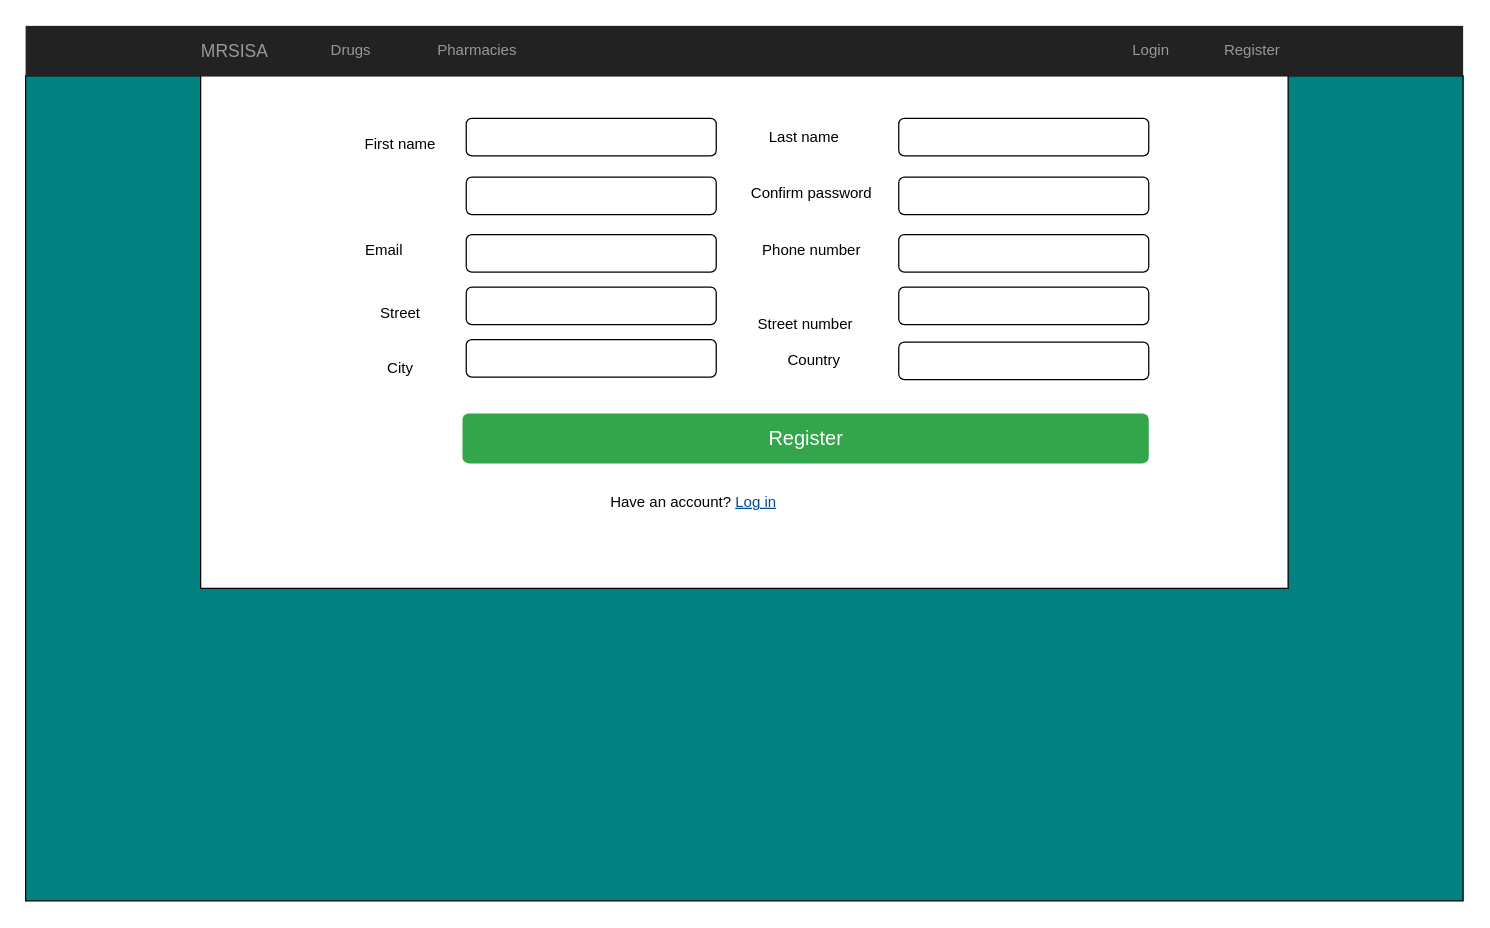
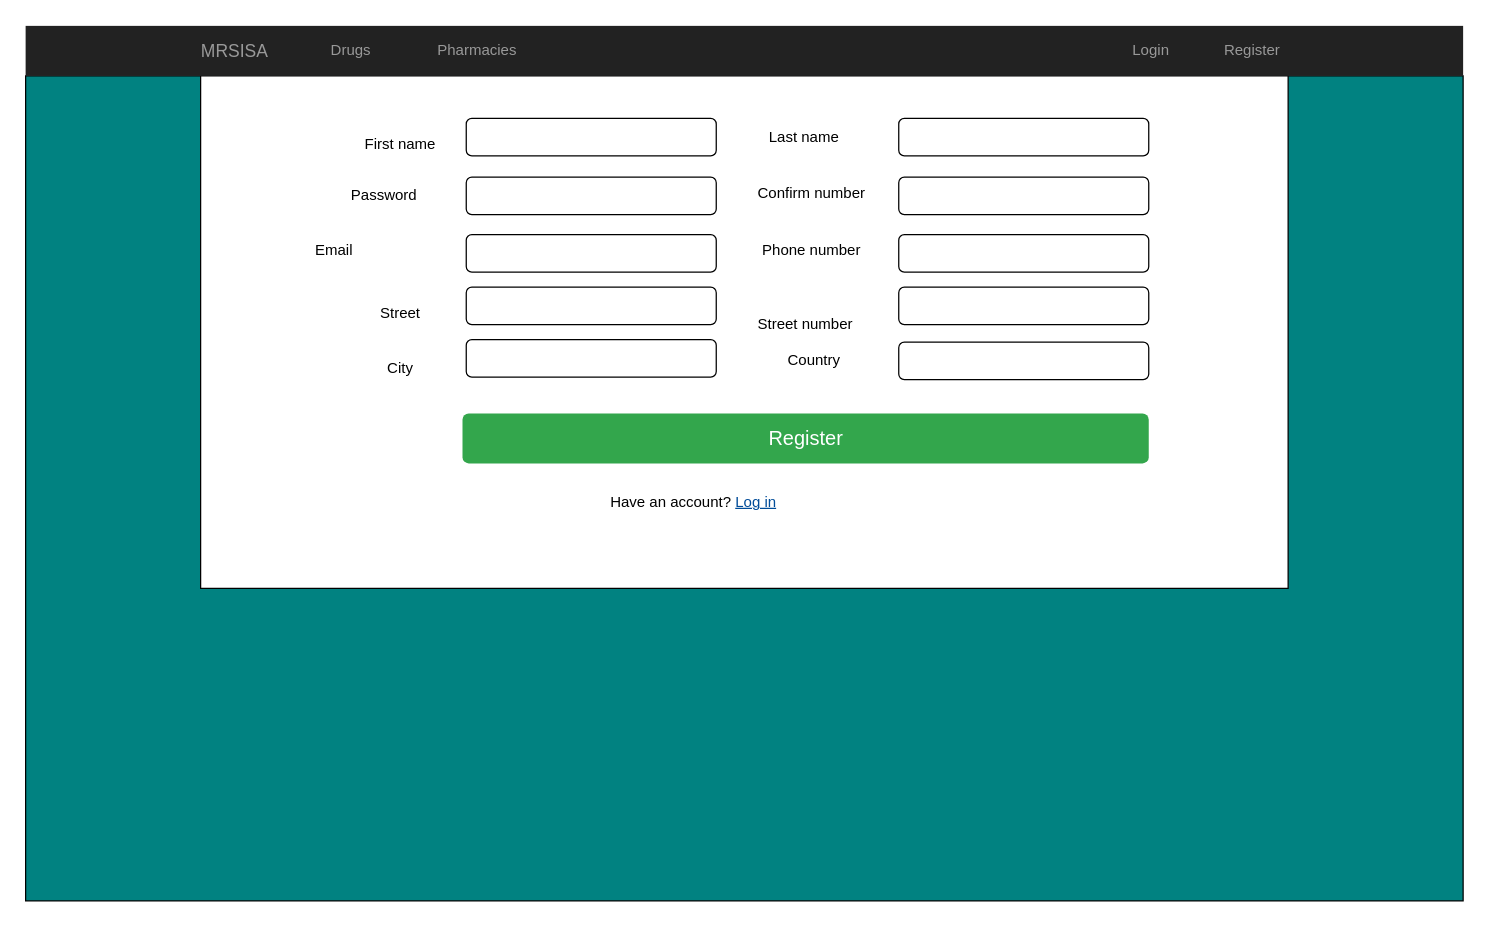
none -> (384, 196)
(812, 202) -> (812, 202)
(384, 251) -> (334, 251)
